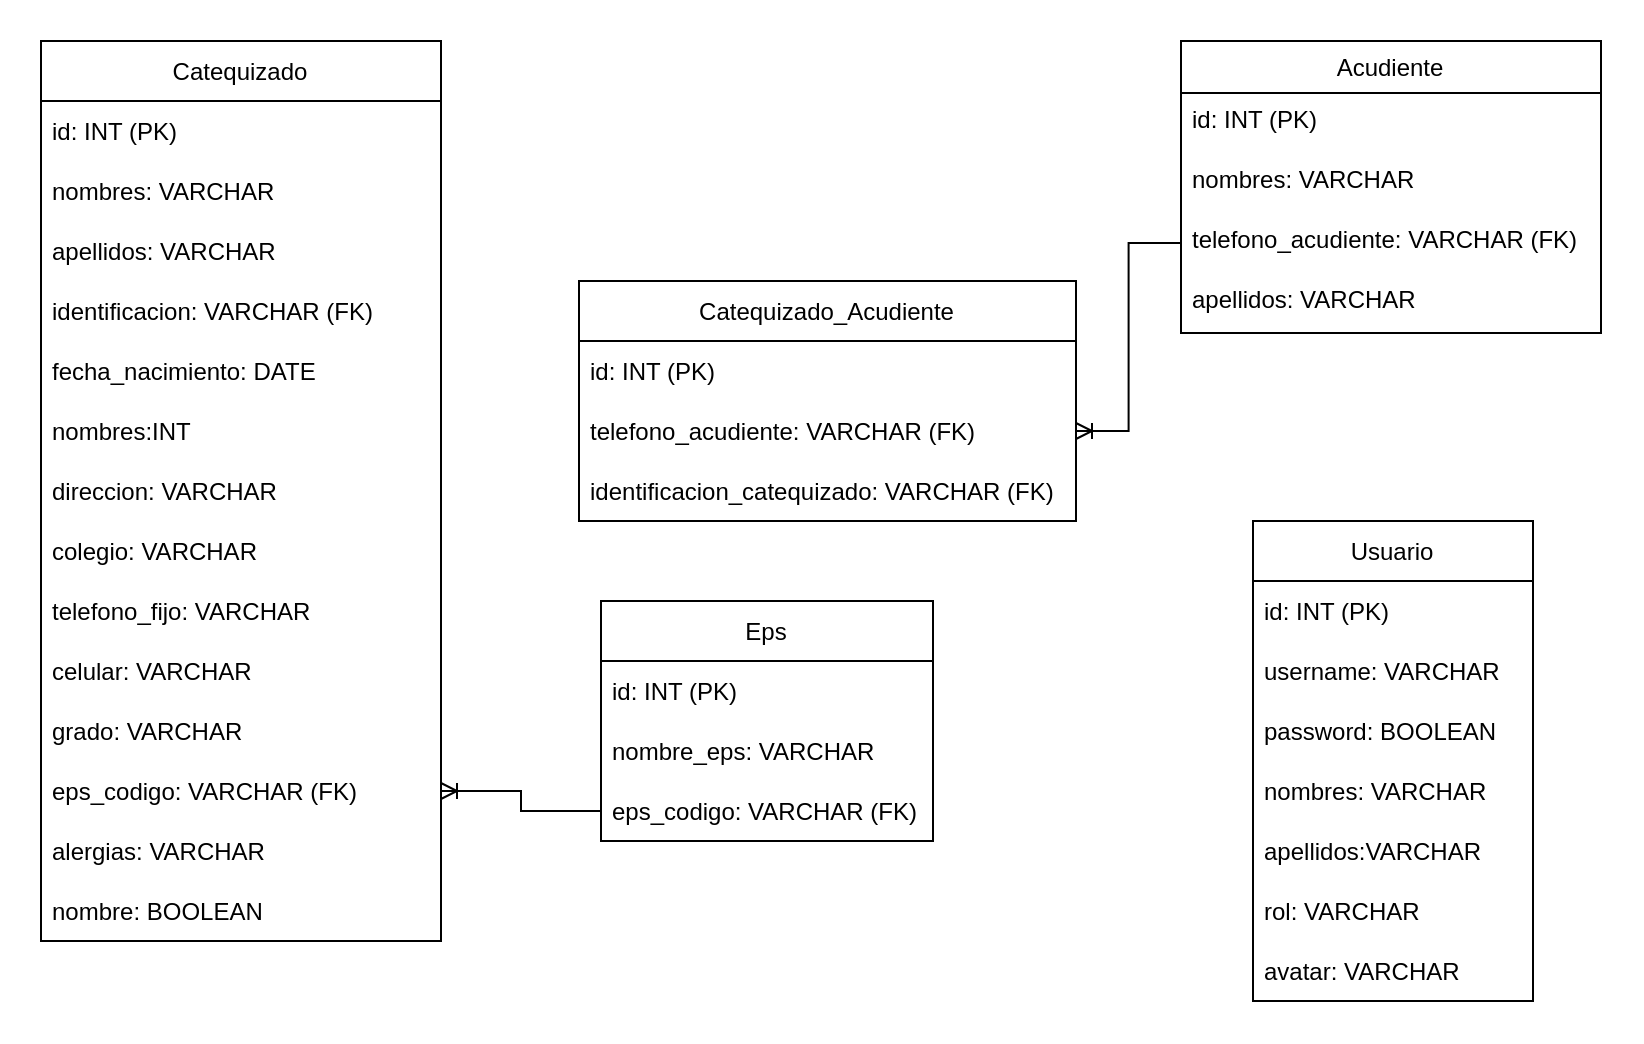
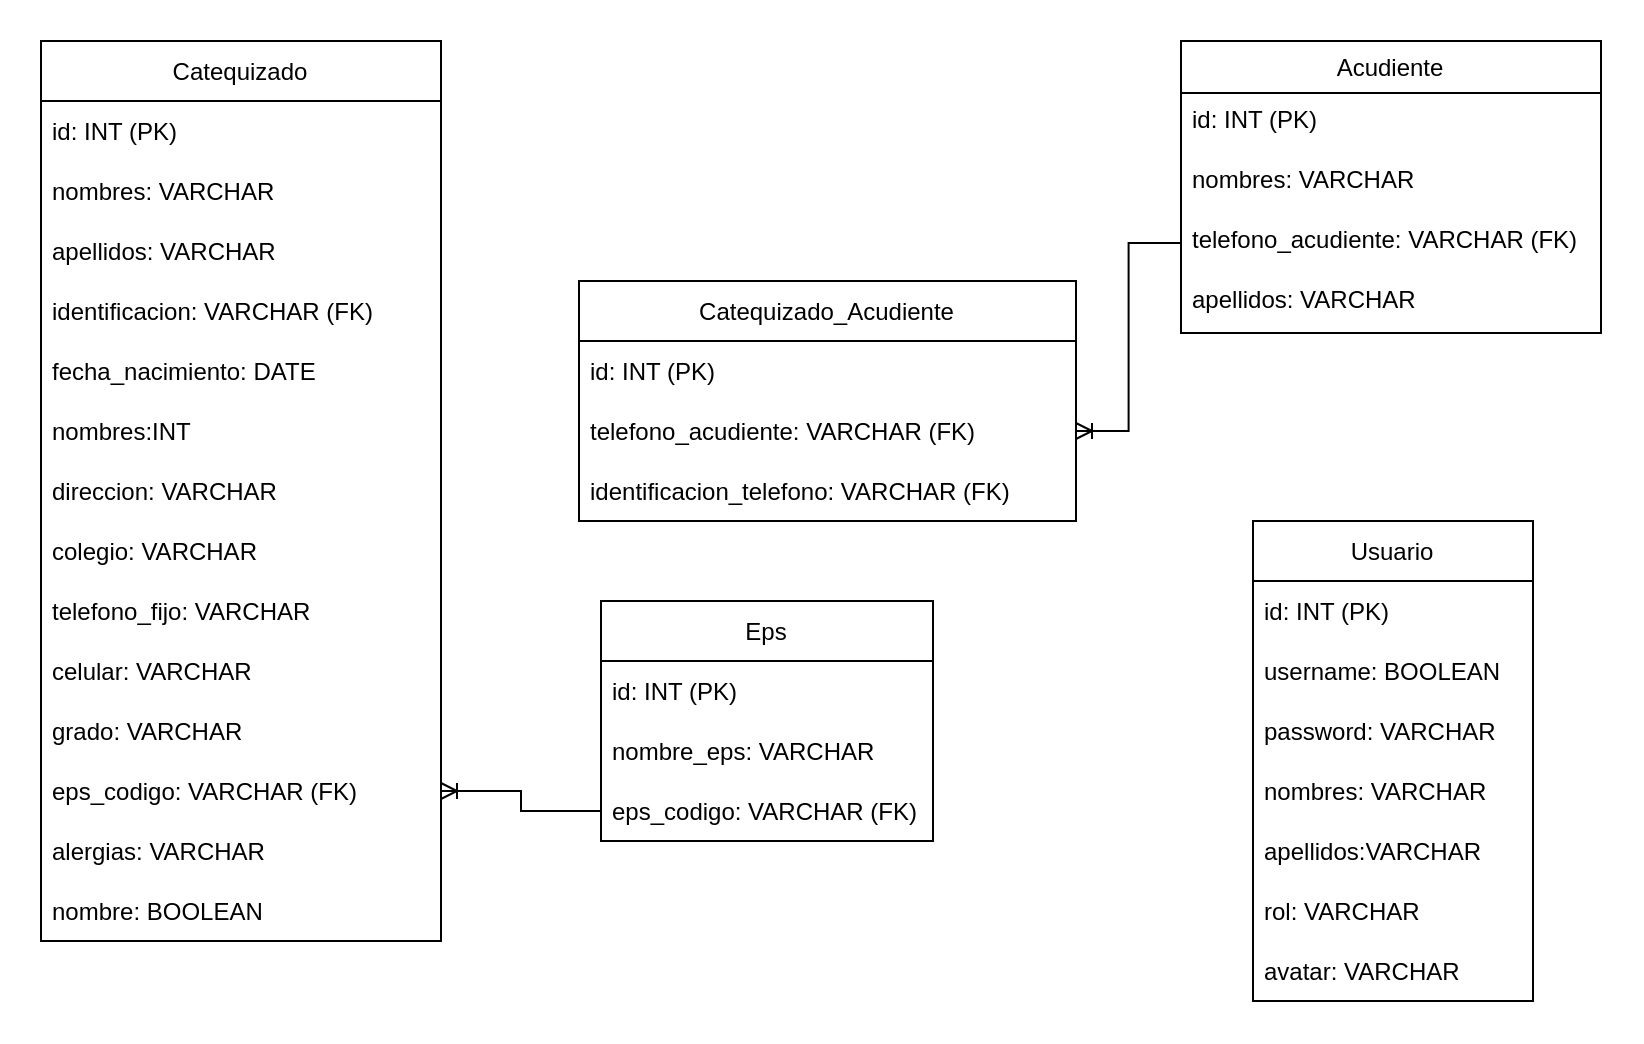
(834, 492) -> (814, 492)
(1372, 672) -> (1372, 672)
(1372, 732) -> (1372, 732)
